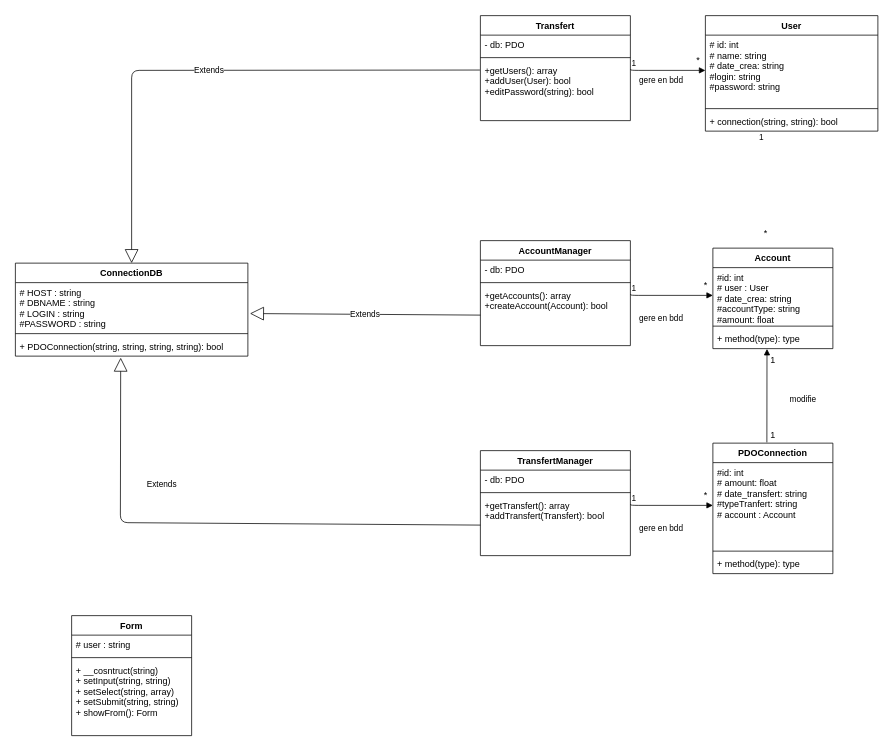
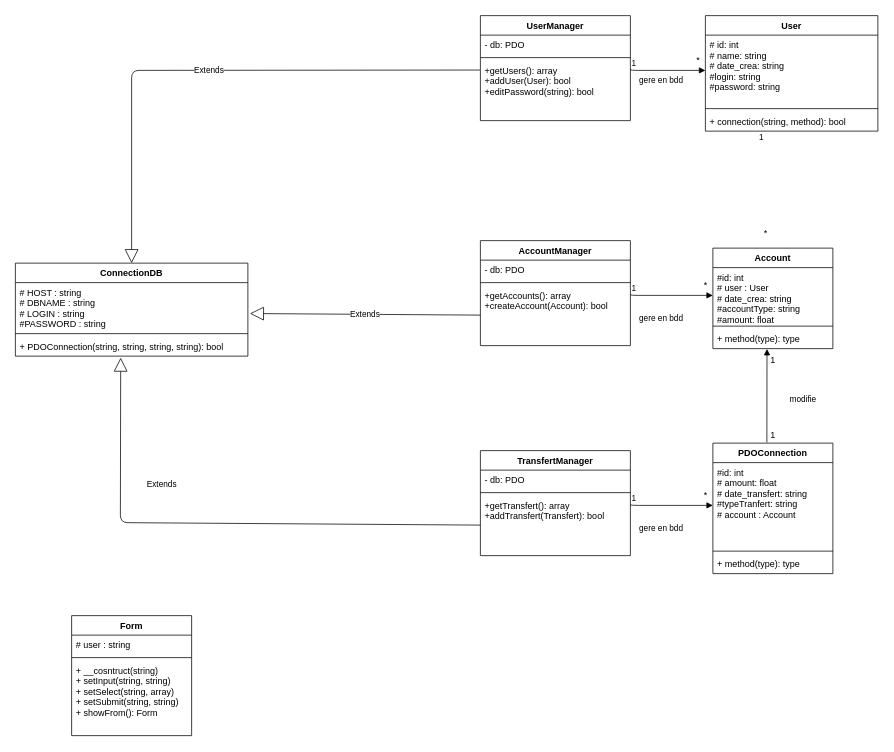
(555, 26) -> (555, 26)
(785, 122) -> (786, 122)
